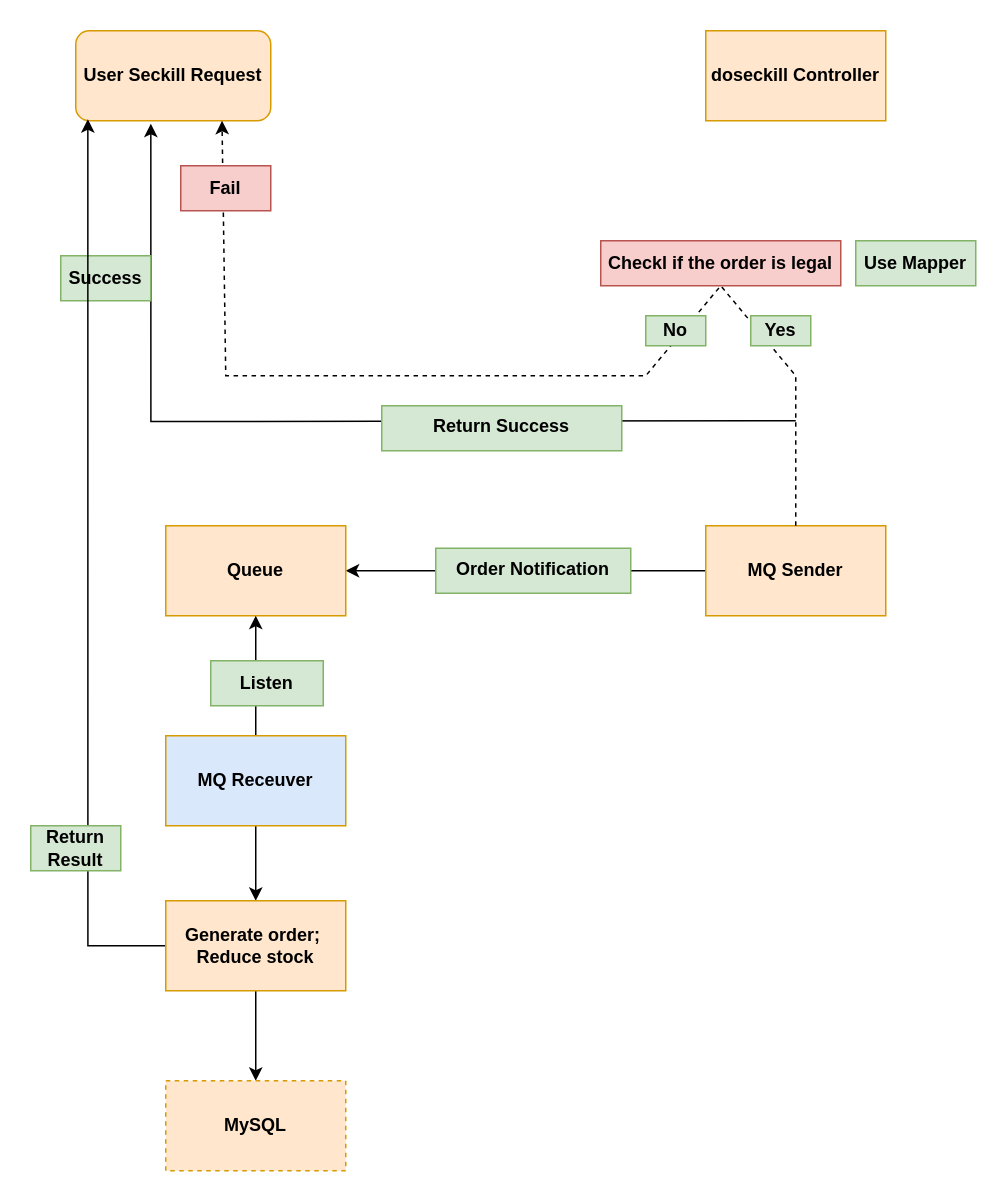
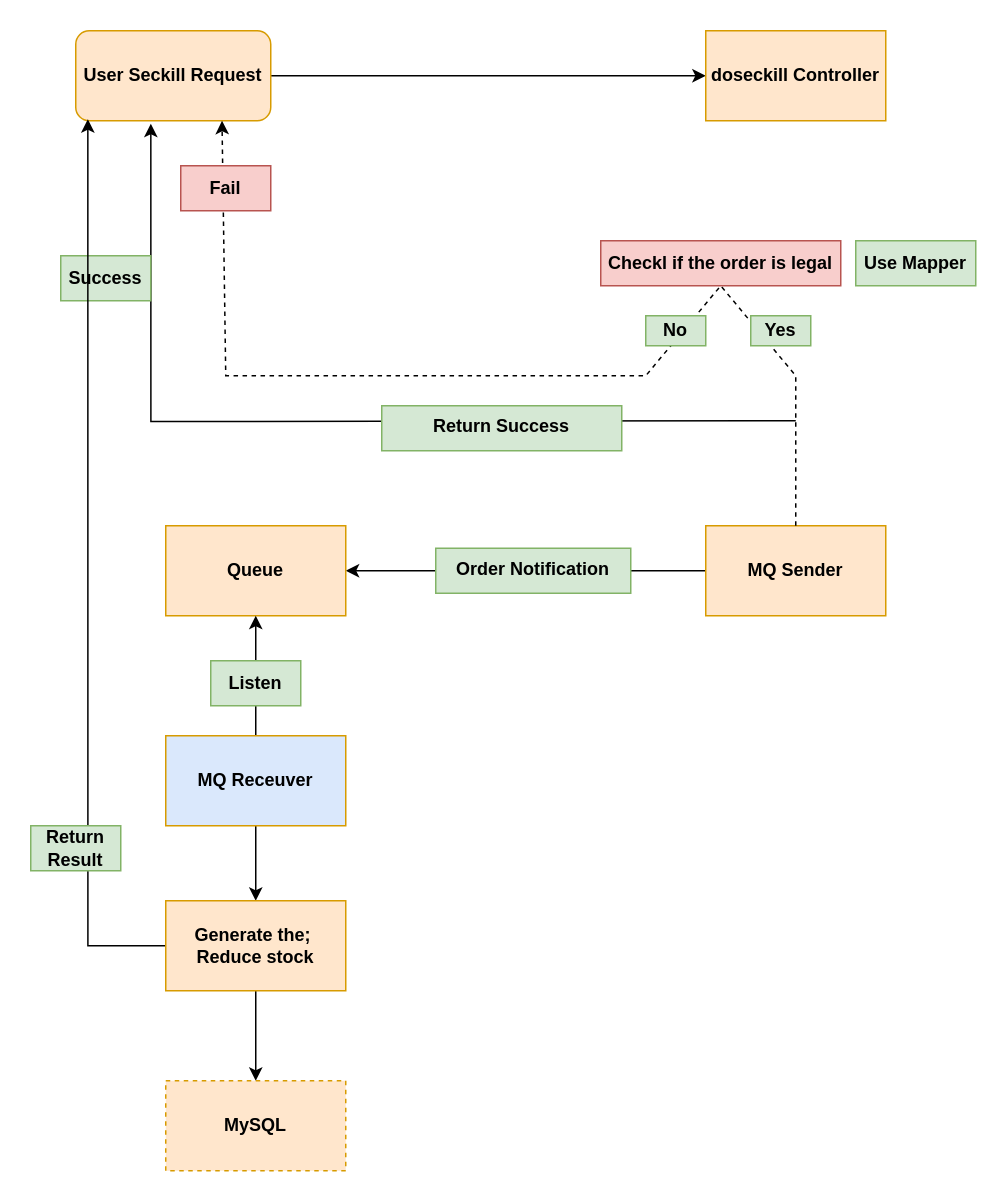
none -> (483, 76)
(267, 683) -> (256, 683)
(256, 946) -> (256, 946)
